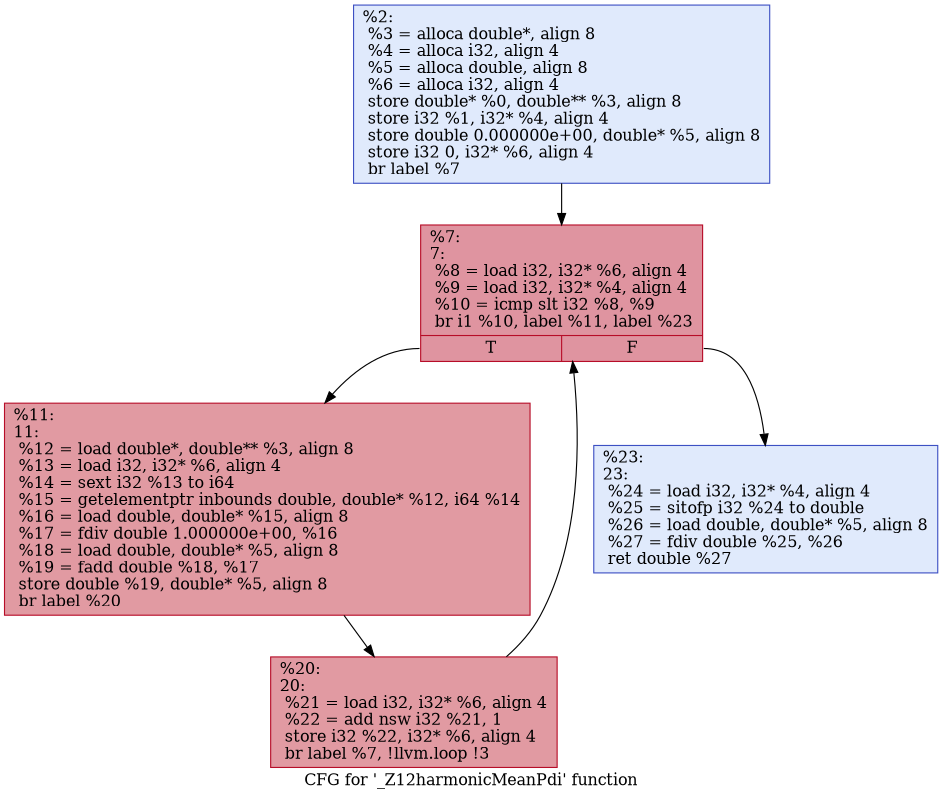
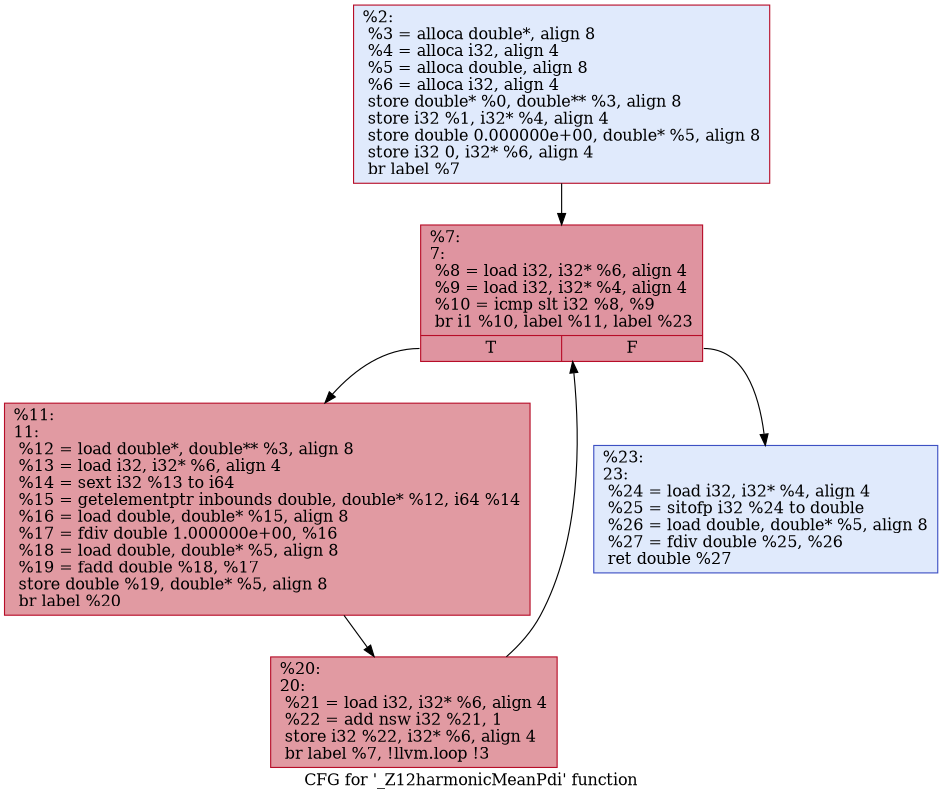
(562, 94) -> (562, 94)
